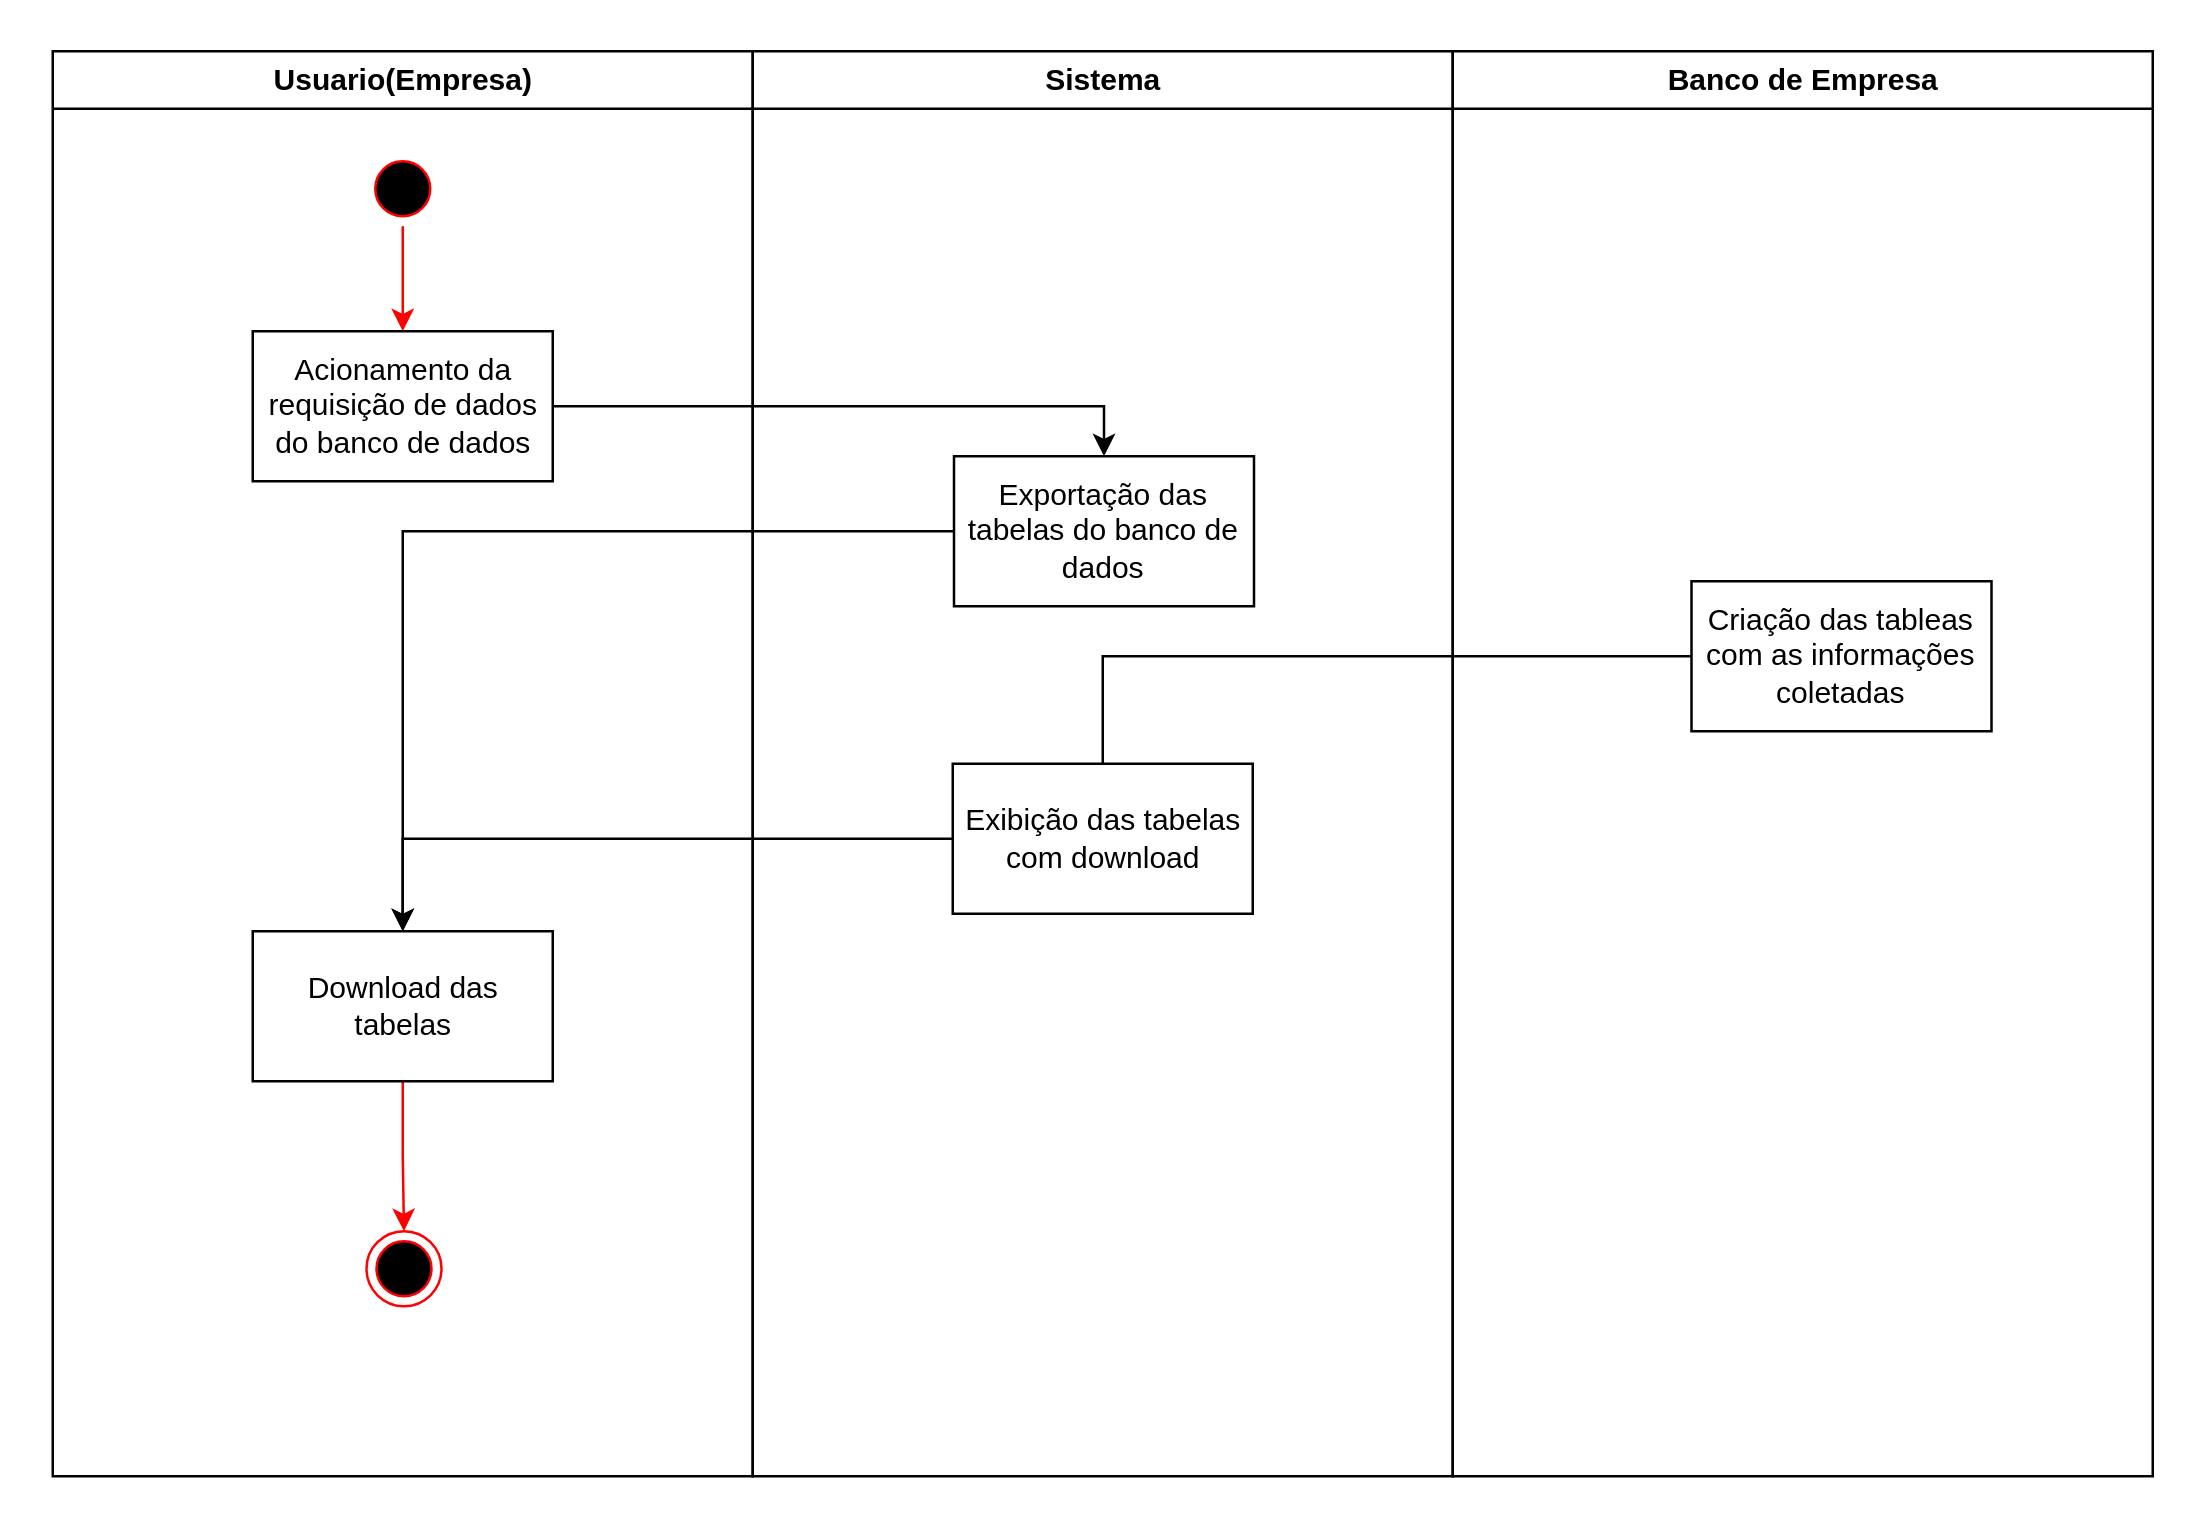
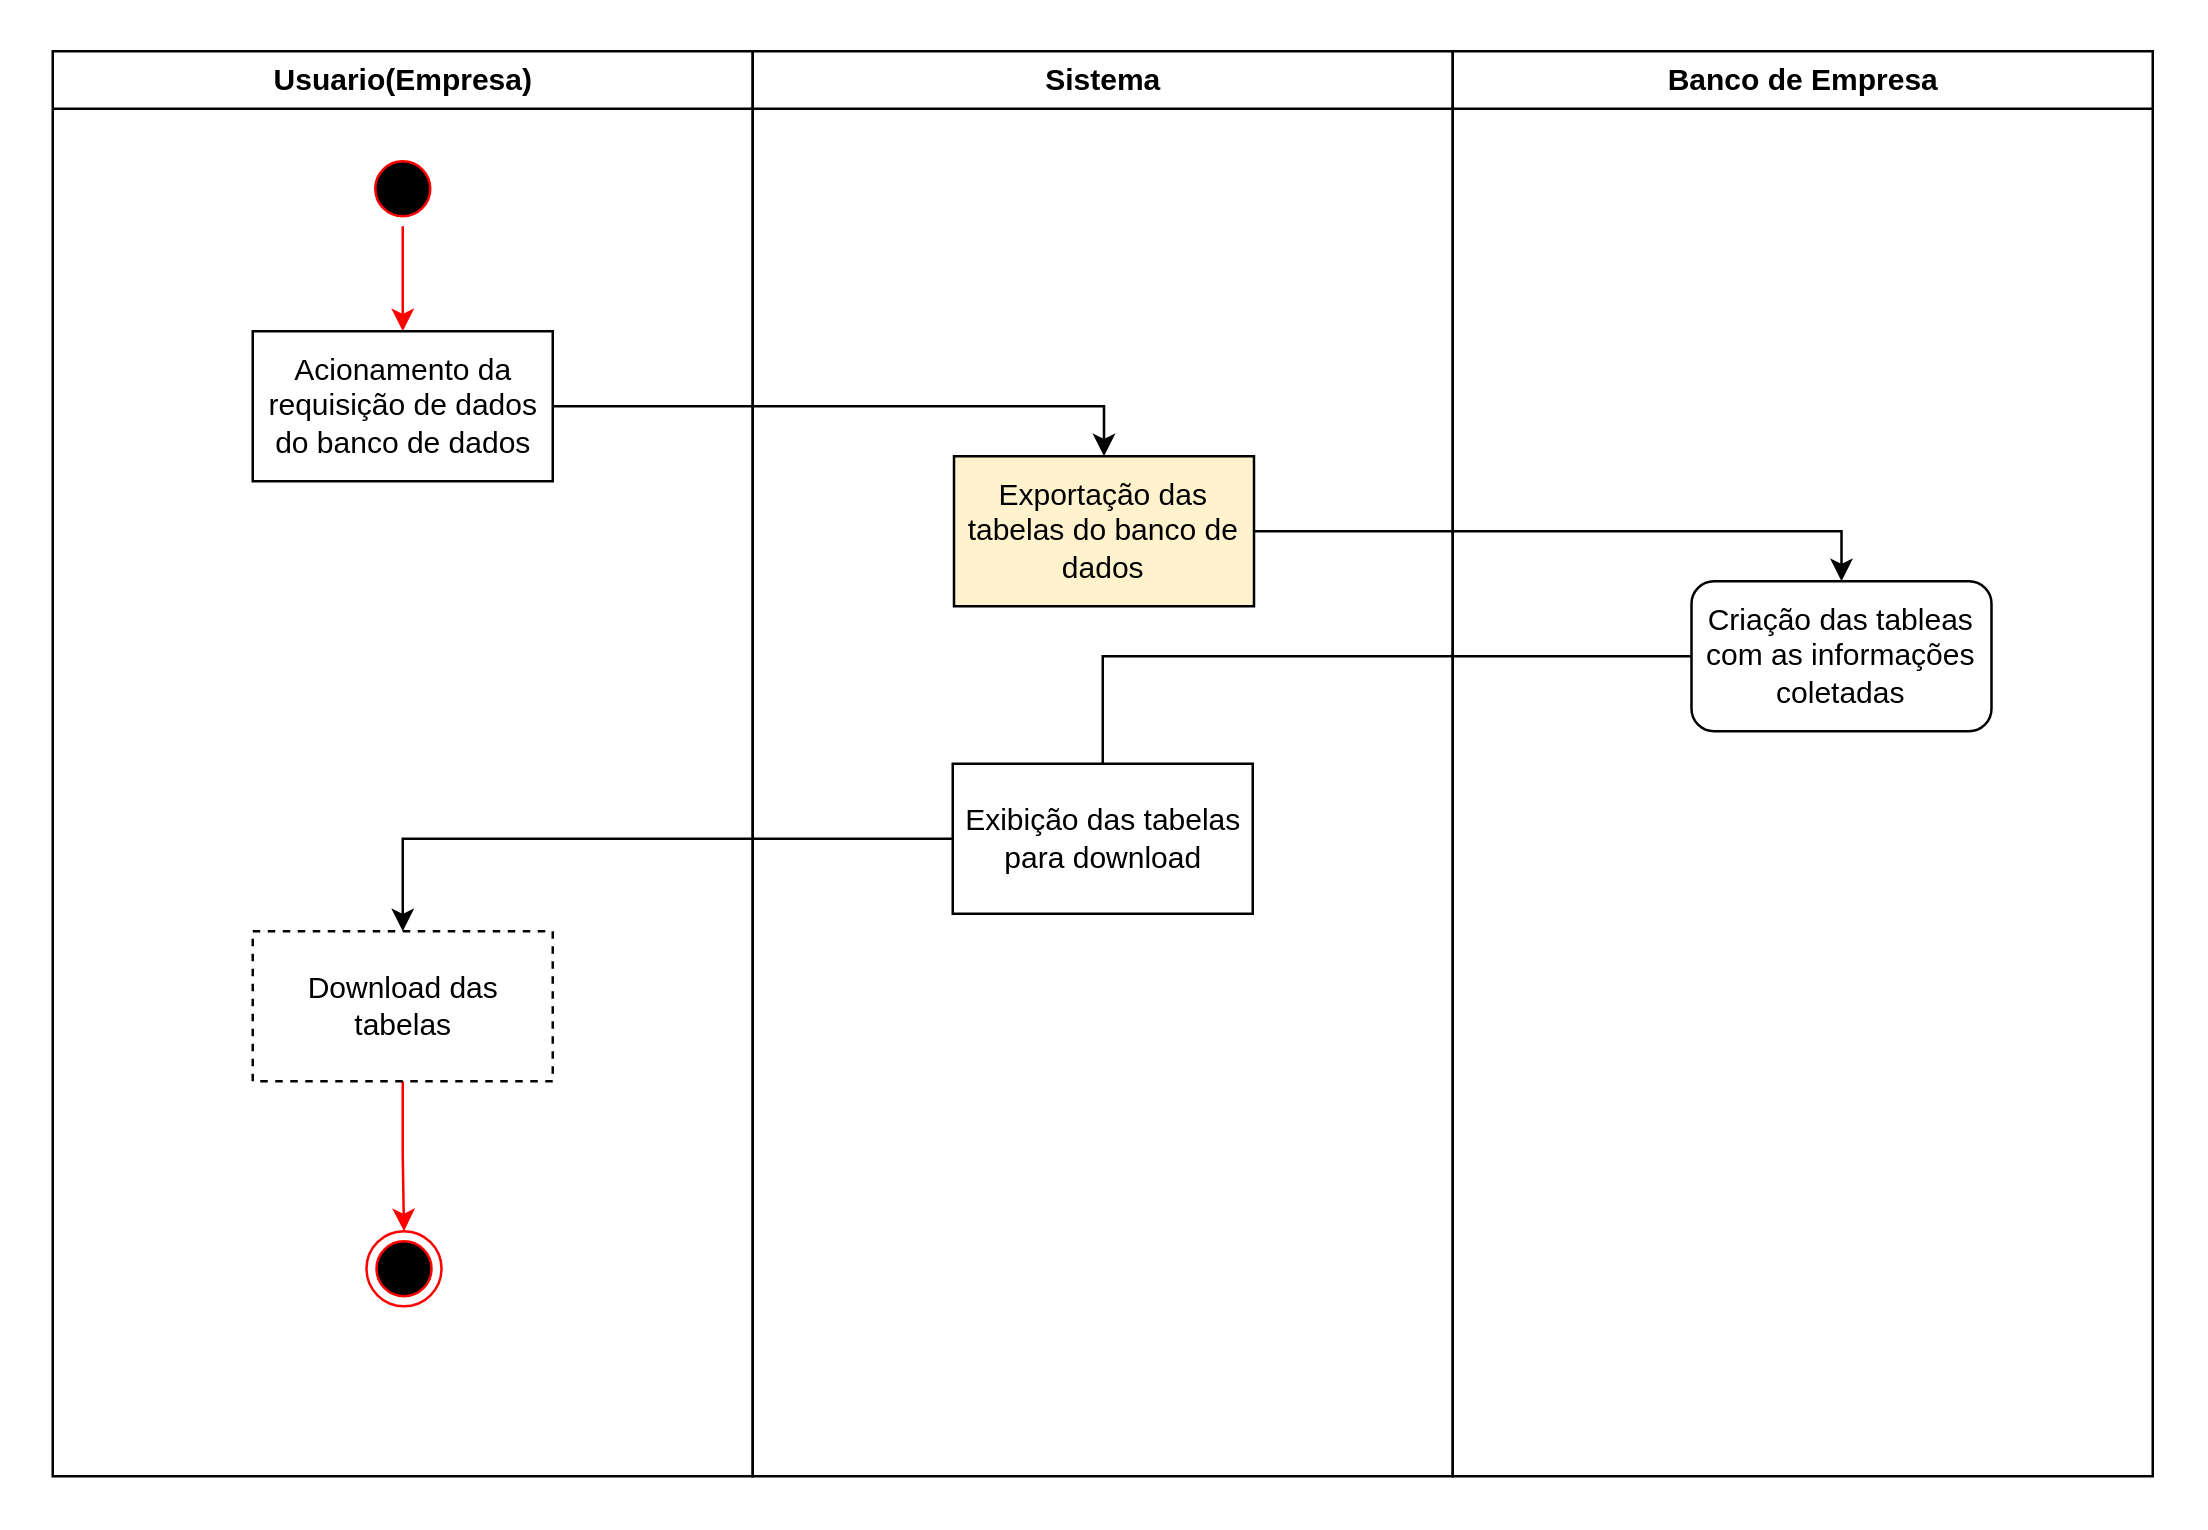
(424, 531) -> (1666, 531)
(1104, 531) -> (1104, 531)
(1841, 656) -> (1841, 656)
(1104, 839) -> (1104, 839)
(403, 1006) -> (403, 1006)
